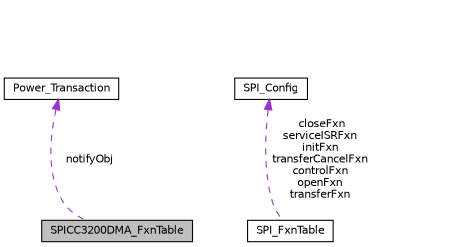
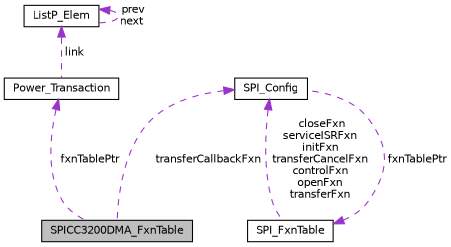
none -> (61, 16)
none -> (142, 131)
none -> (381, 142)
(88, 160) -> (88, 160)
